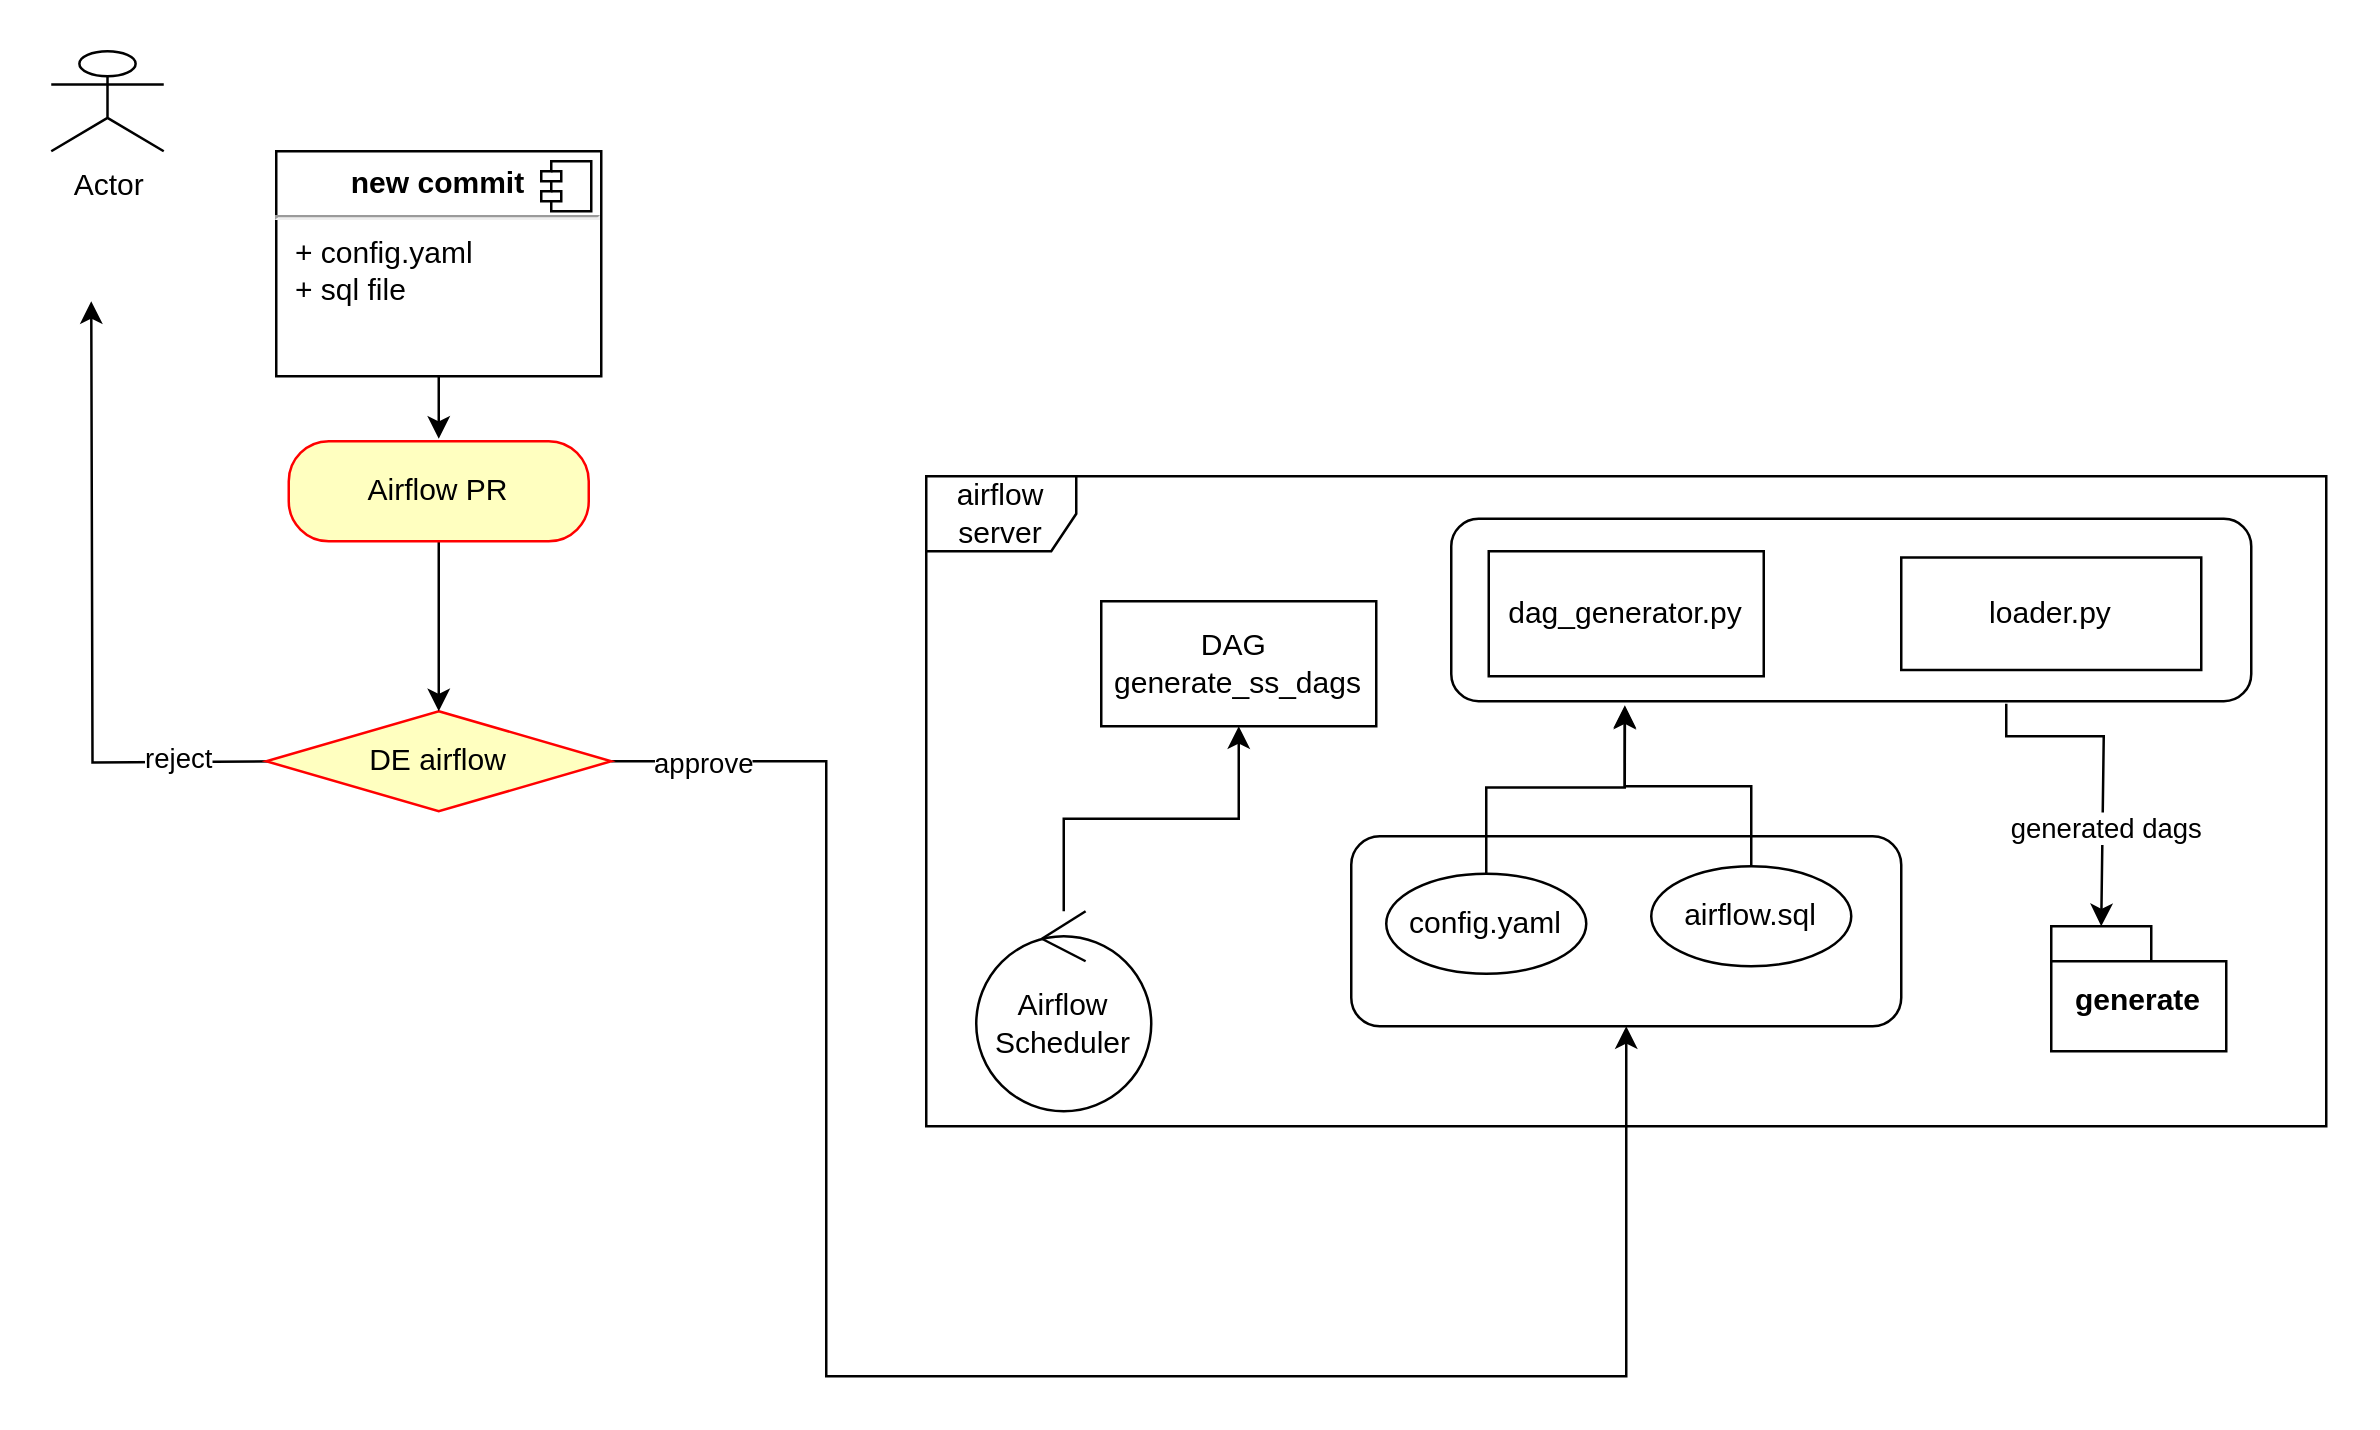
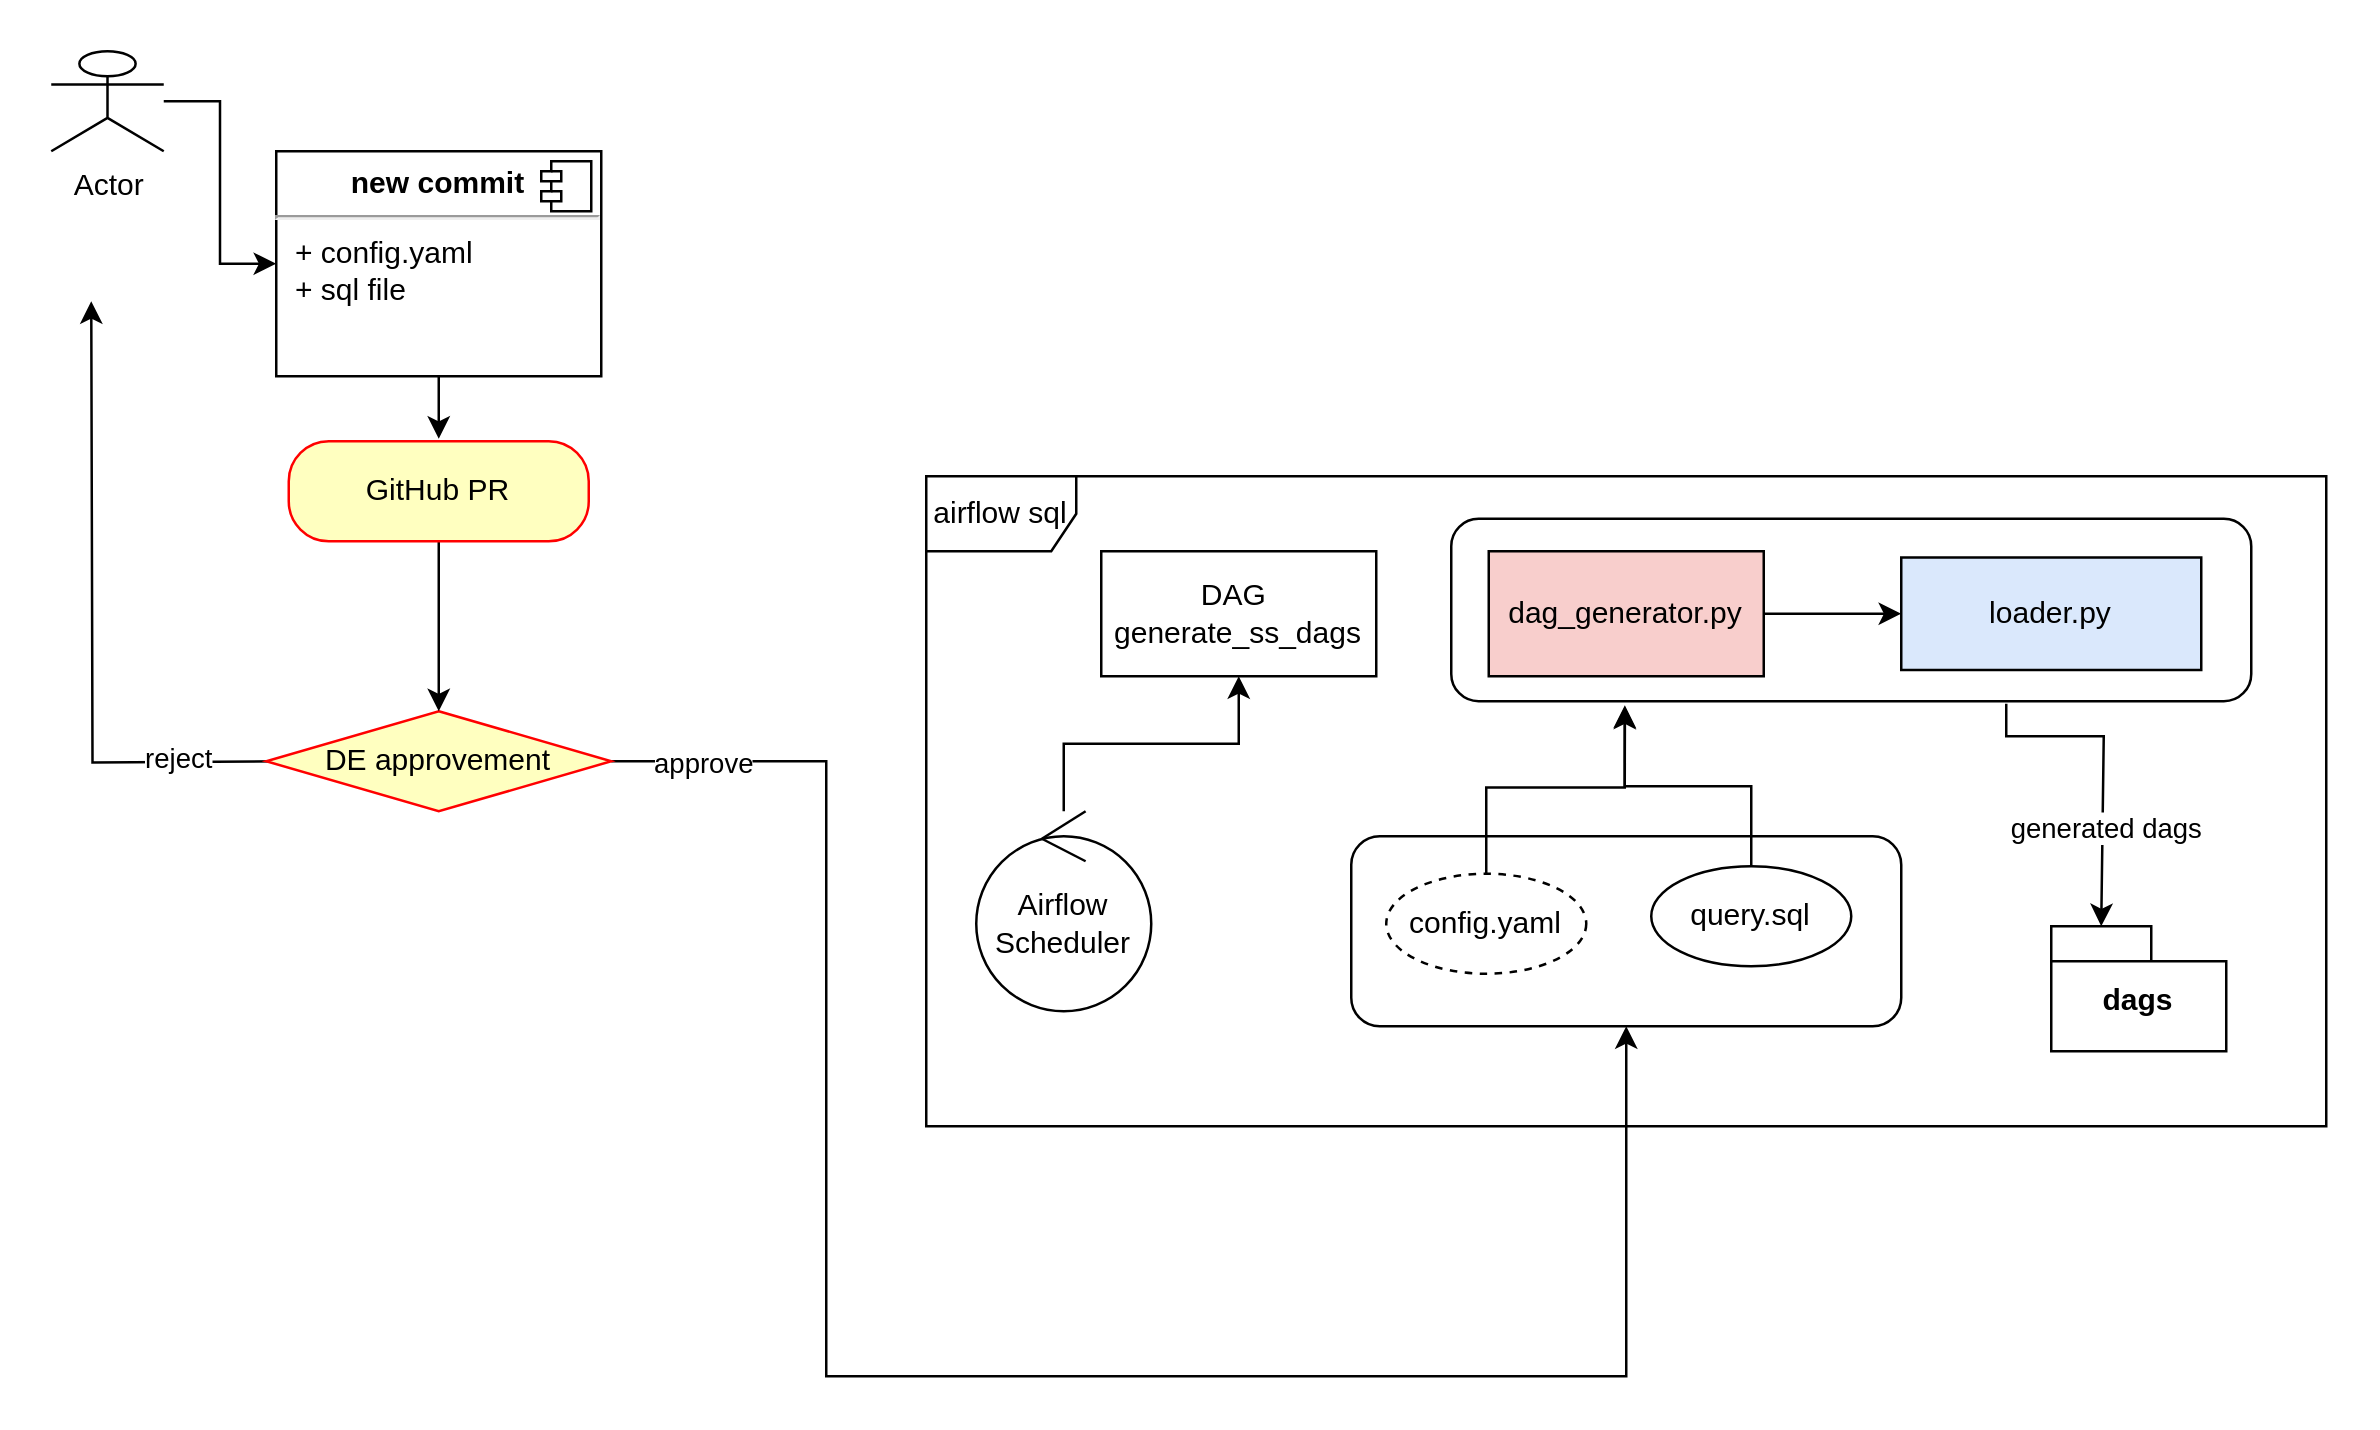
none -> (220, 174)
(439, 491) -> (439, 491)
(1001, 514) -> (1001, 514)
(1626, 614) -> (1626, 614)
none -> (1824, 614)
(2051, 614) -> (2051, 614)
(1239, 664) -> (1239, 614)
(439, 761) -> (439, 761)
(1751, 916) -> (1751, 916)
(1486, 924) -> (1486, 924)
(2139, 1001) -> (2139, 1001)
(1064, 1011) -> (1064, 911)
